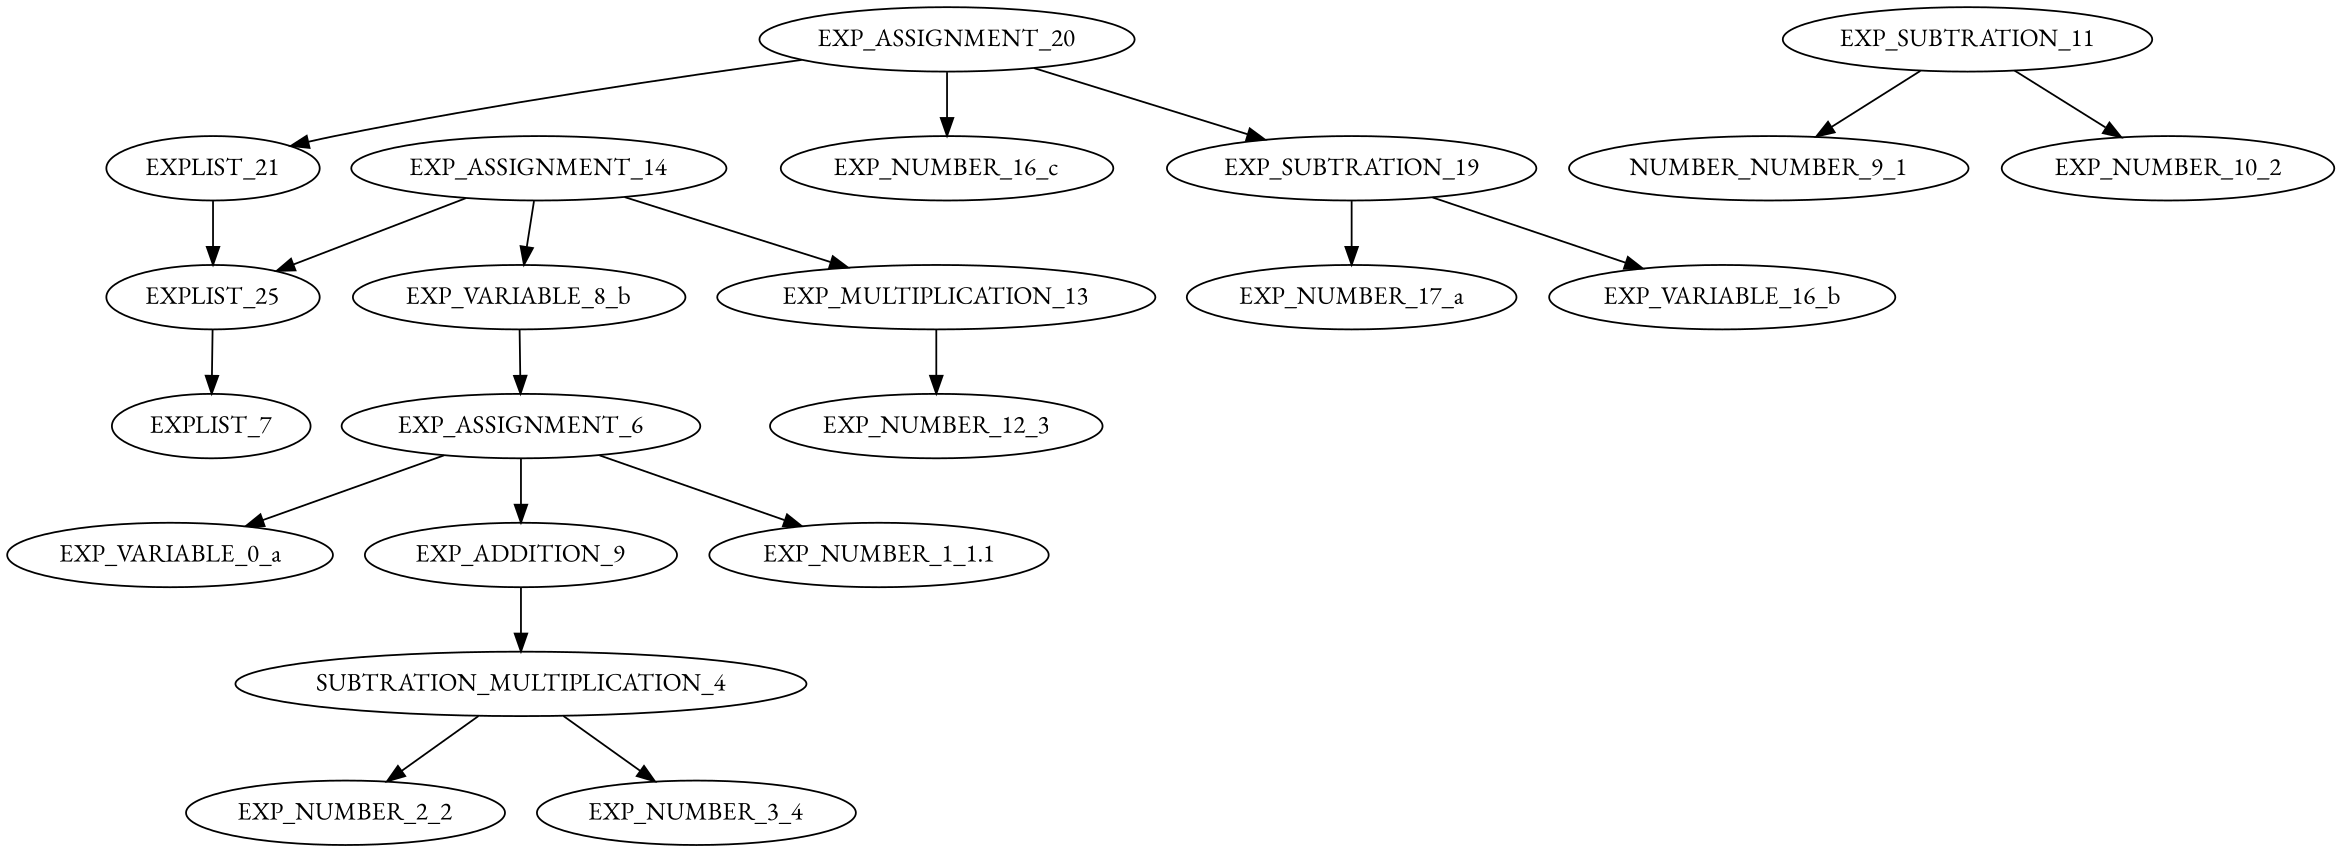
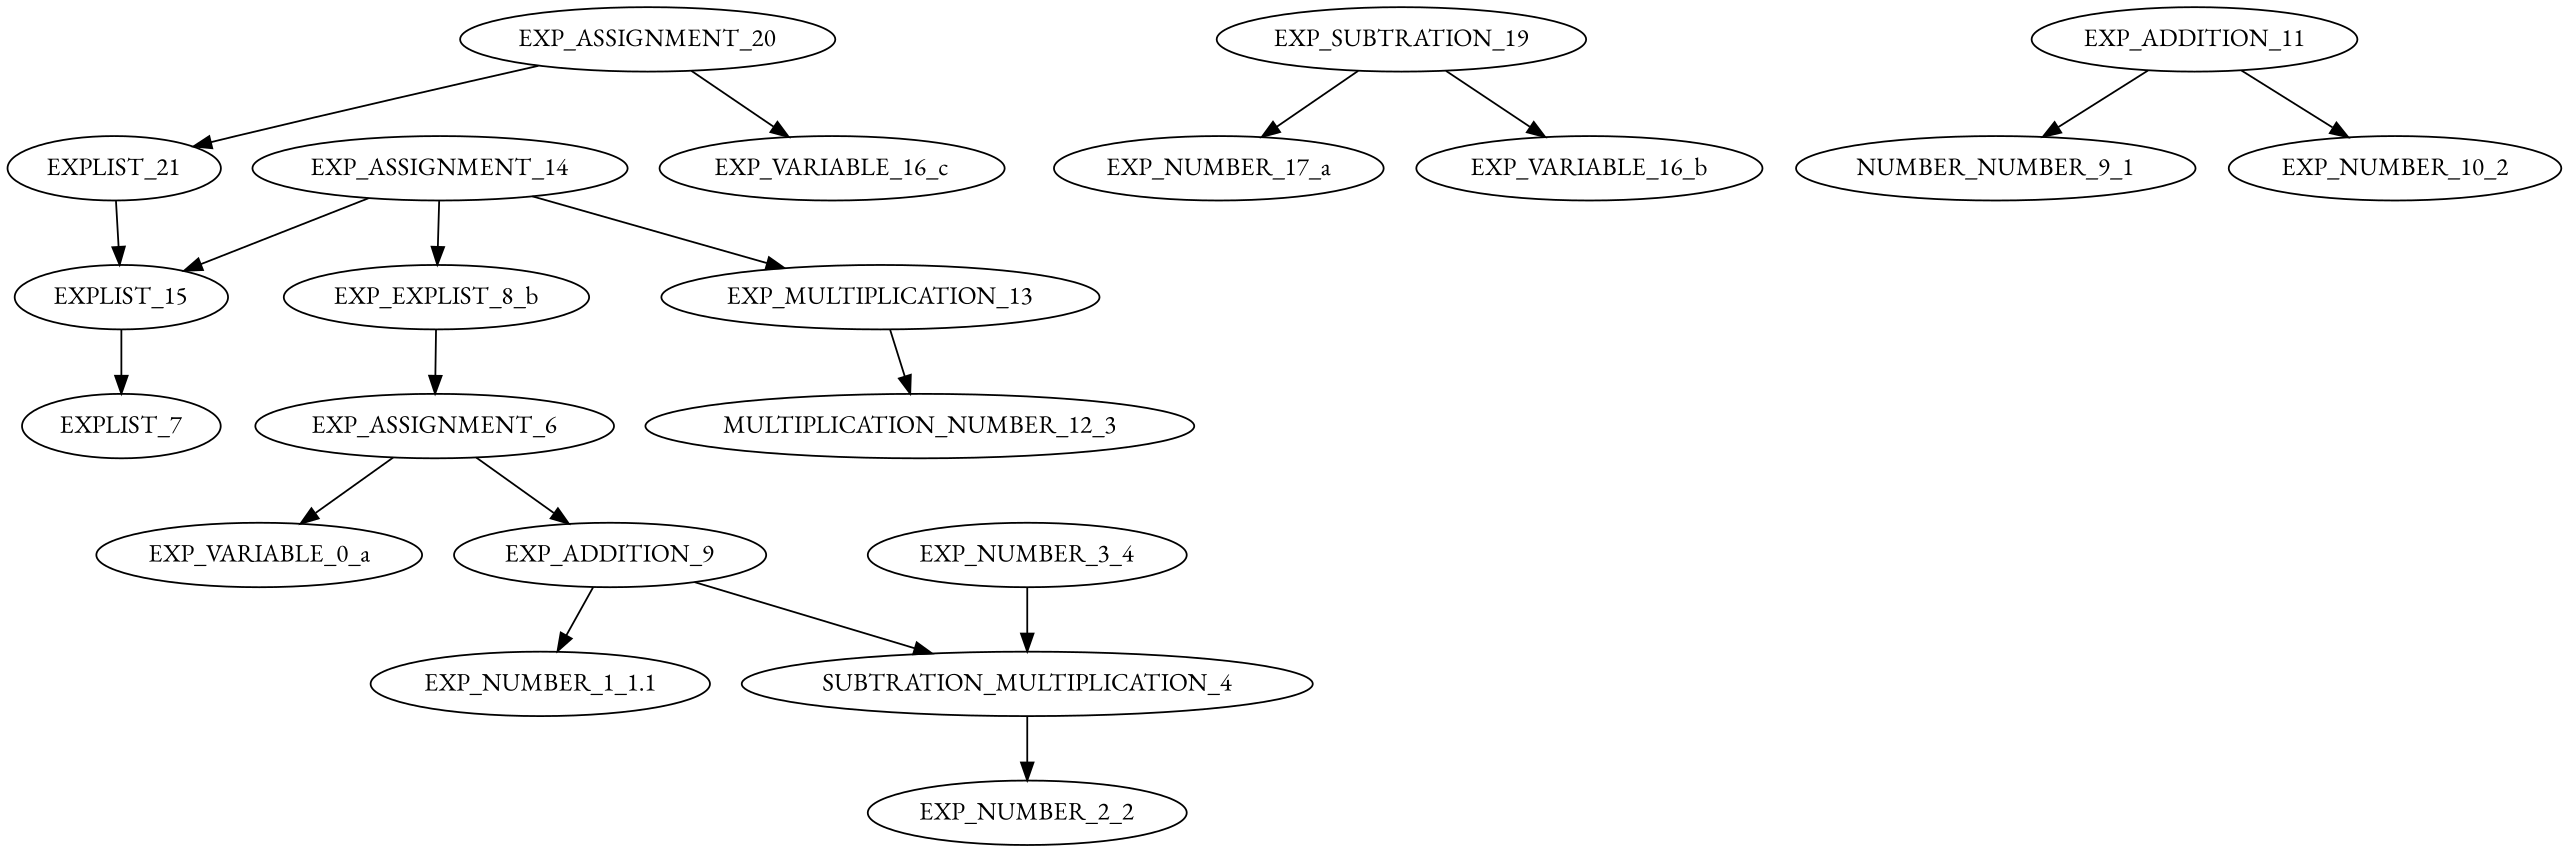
(1968, 39) -> (2195, 39)
(1141, 101) -> none
(947, 168) -> (832, 168)
(213, 297) -> (121, 297)
(519, 297) -> (436, 297)
(936, 426) -> (920, 426)
(692, 488) -> (580, 611)
(602, 743) -> (1027, 611)
